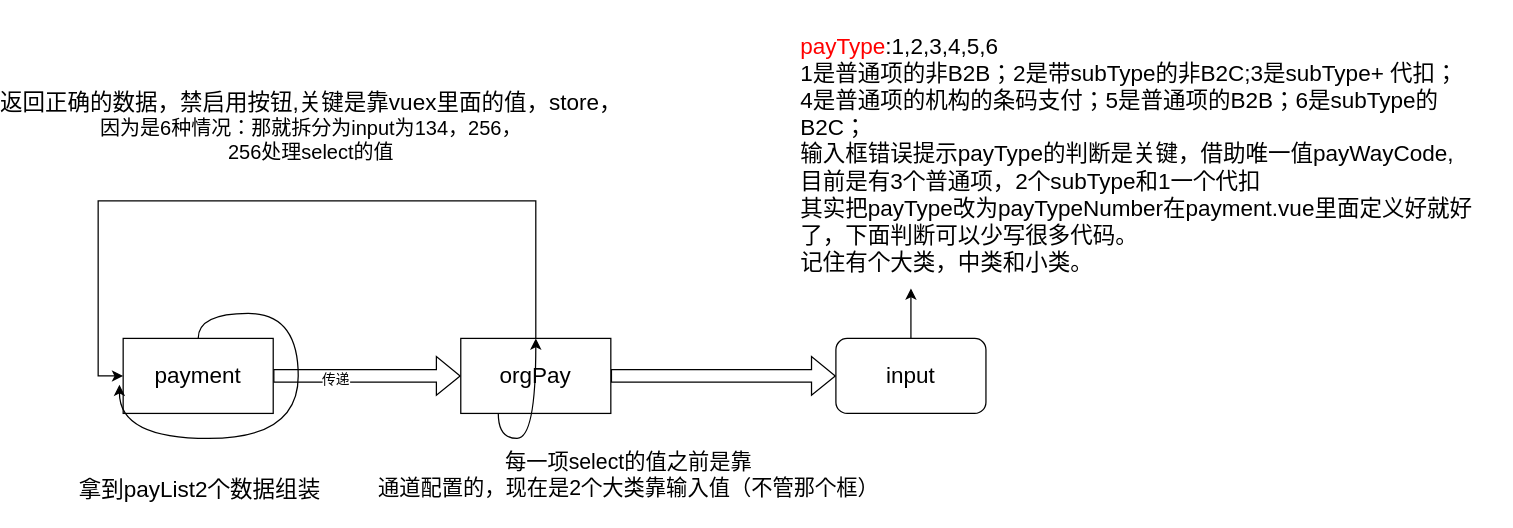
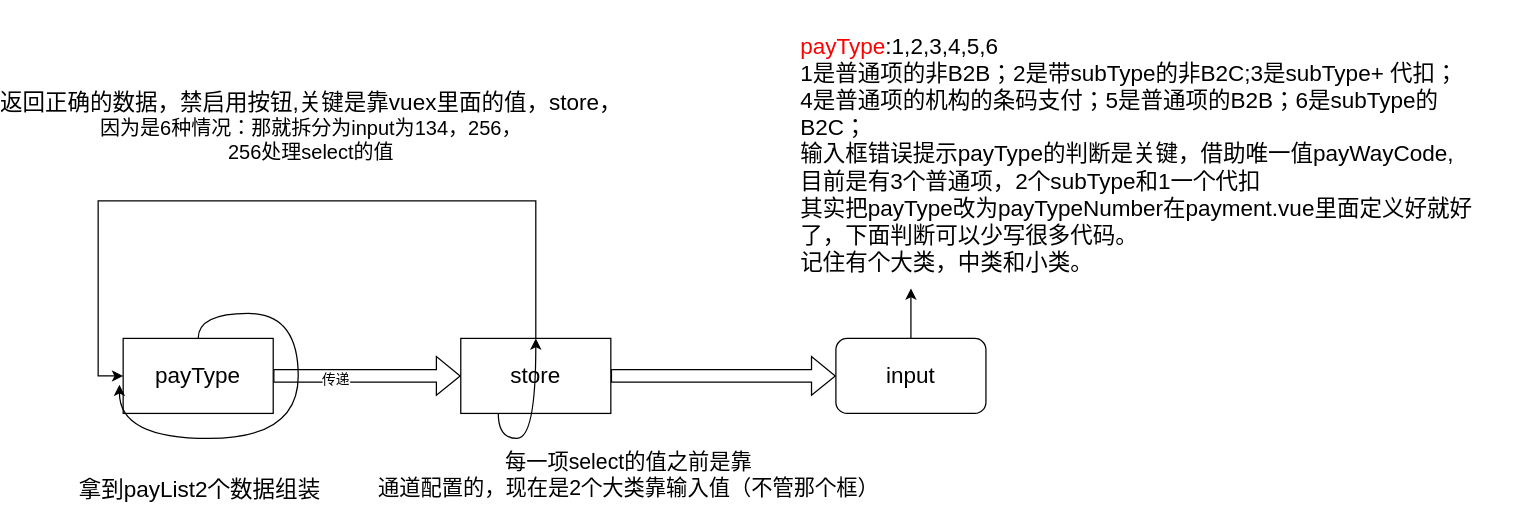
(198, 376) -> (198, 376)
(536, 376) -> (536, 376)
